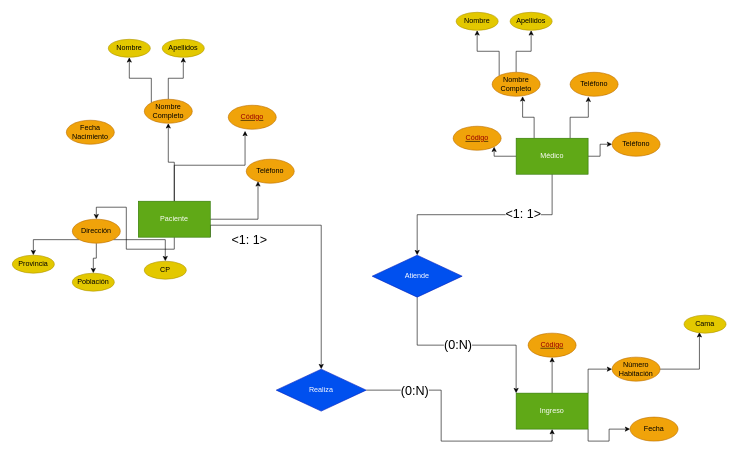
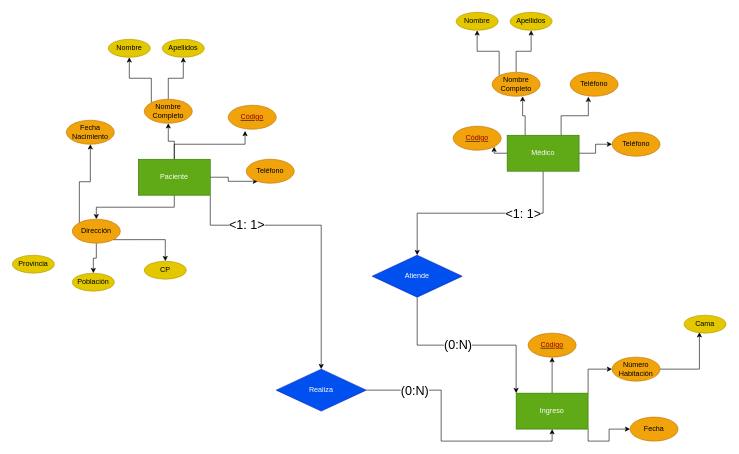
(552, 156) -> (543, 153)
(174, 219) -> (174, 177)
(46, 240) -> (79, 196)
